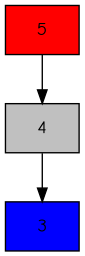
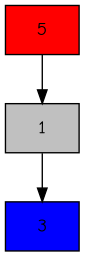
(42, 128) -> (42, 128)
